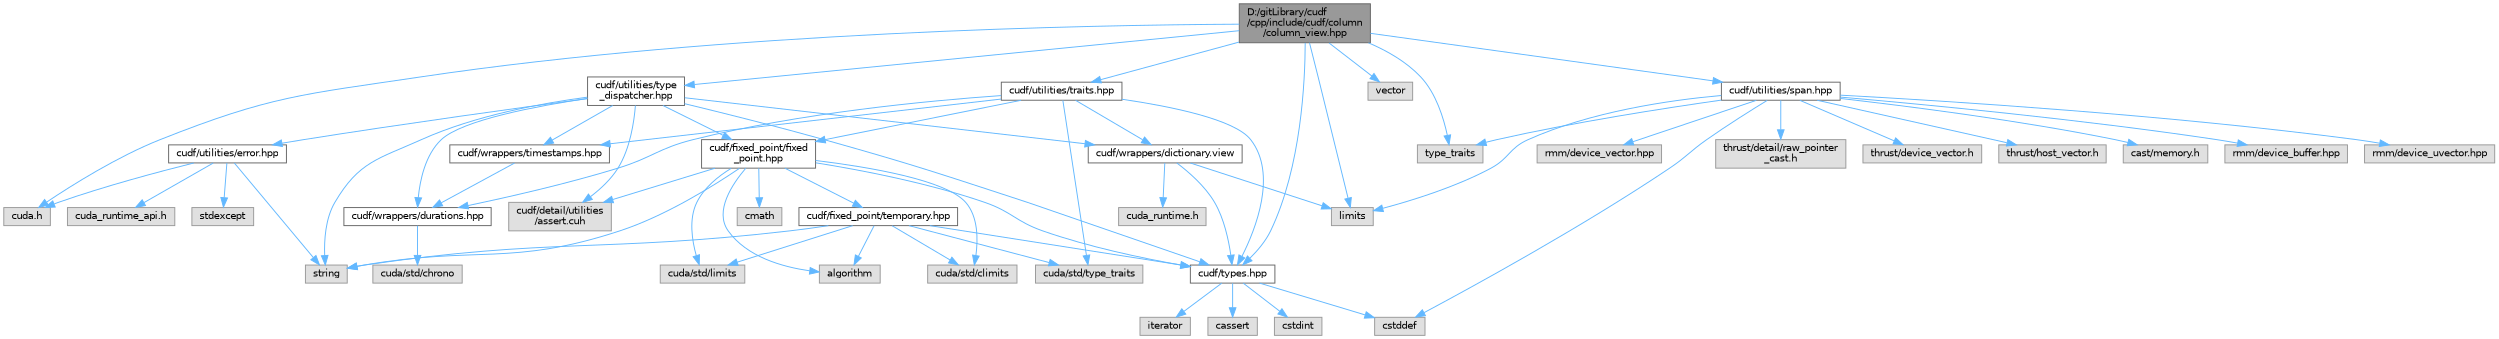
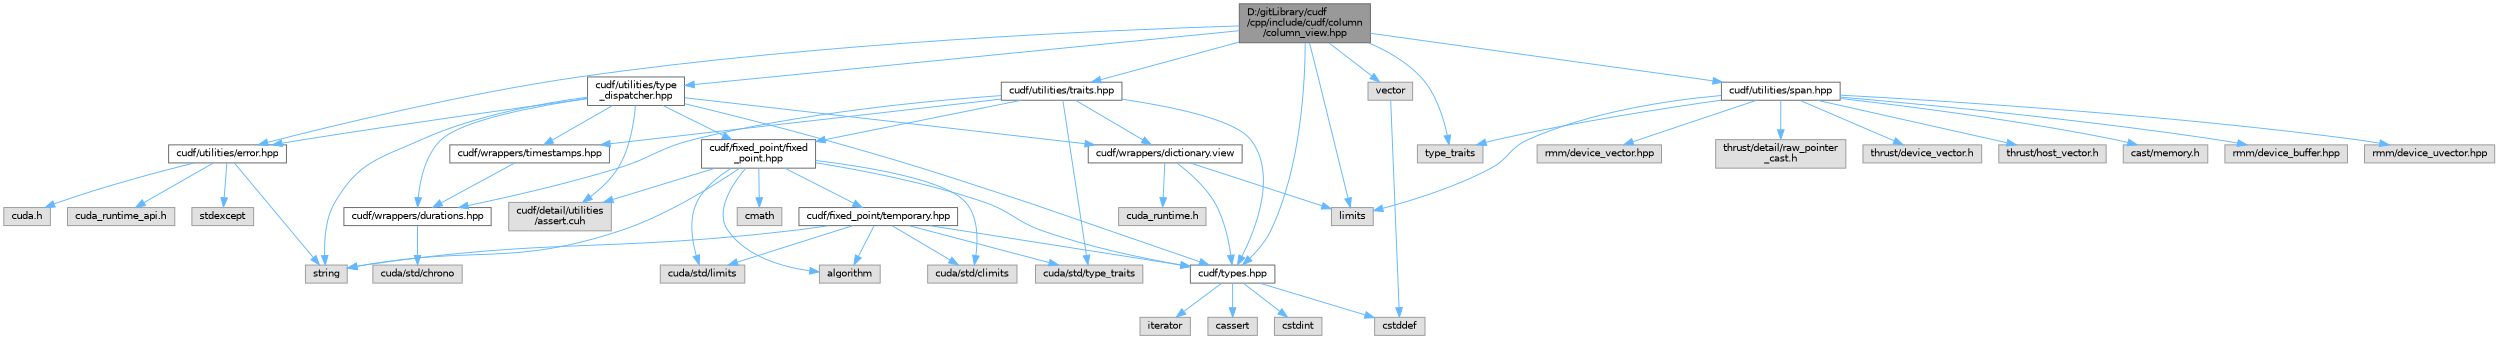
(630, 52) -> (750, 57)
(1600, 213) -> (1395, 199)
